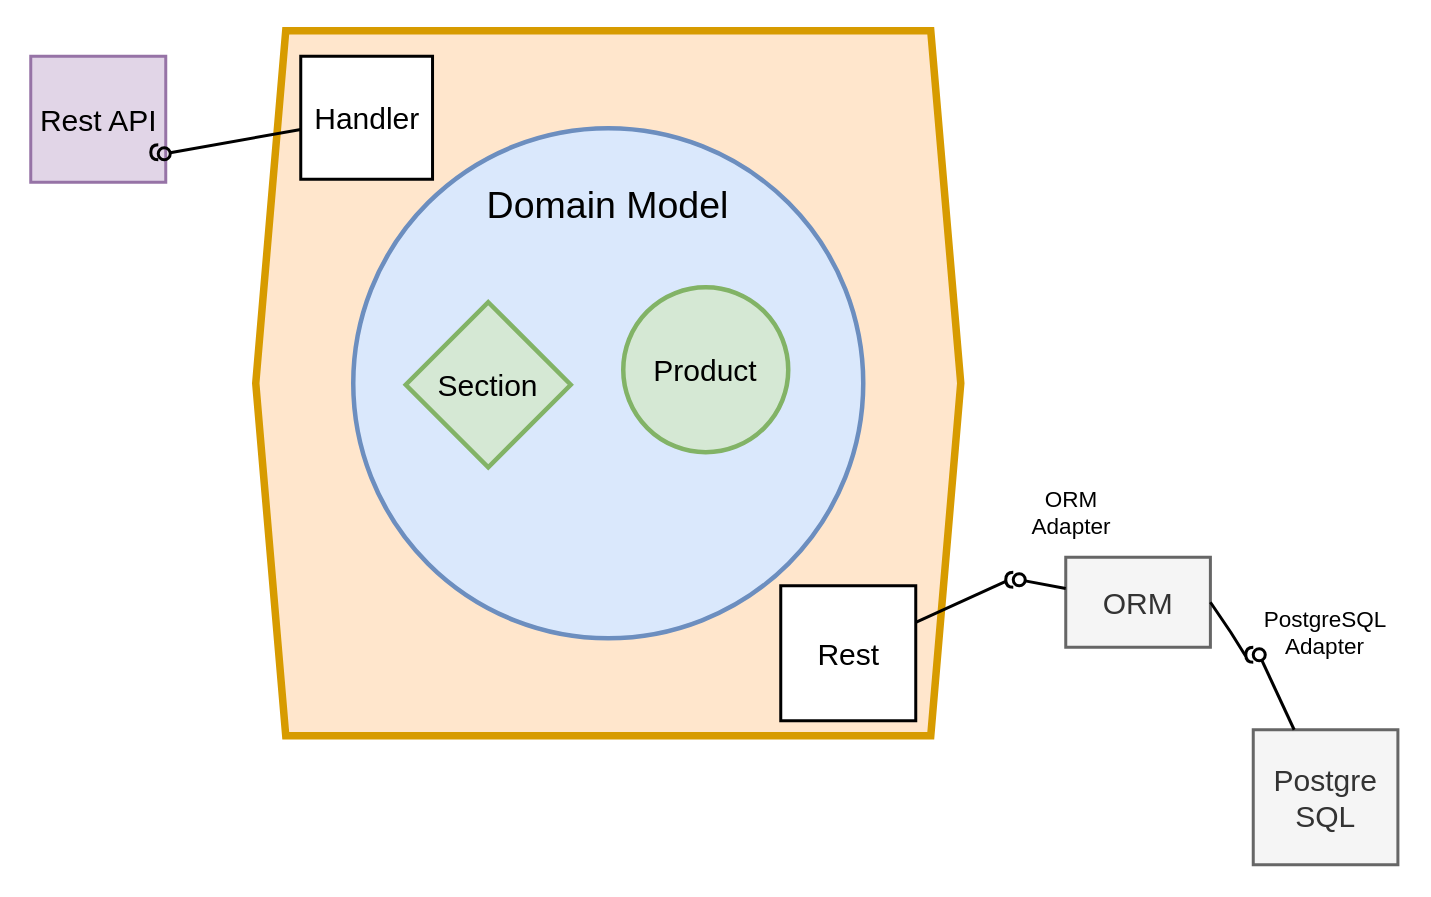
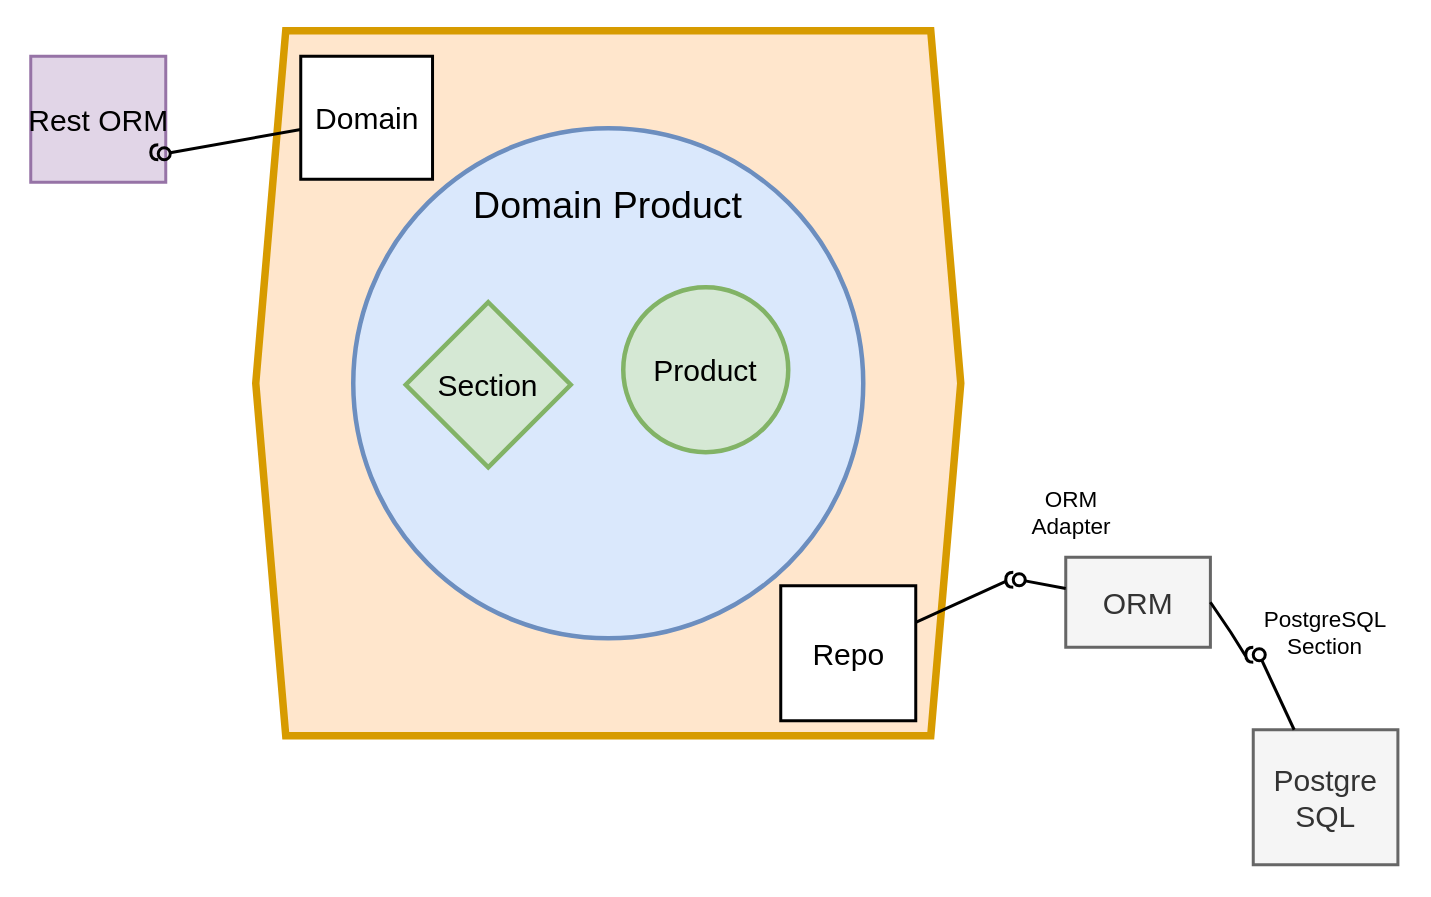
(368, 118) -> (368, 118)
(99, 119) -> (99, 119)
(608, 383) -> (608, 383)
(1325, 632) -> (1325, 632)
(849, 653) -> (849, 653)
